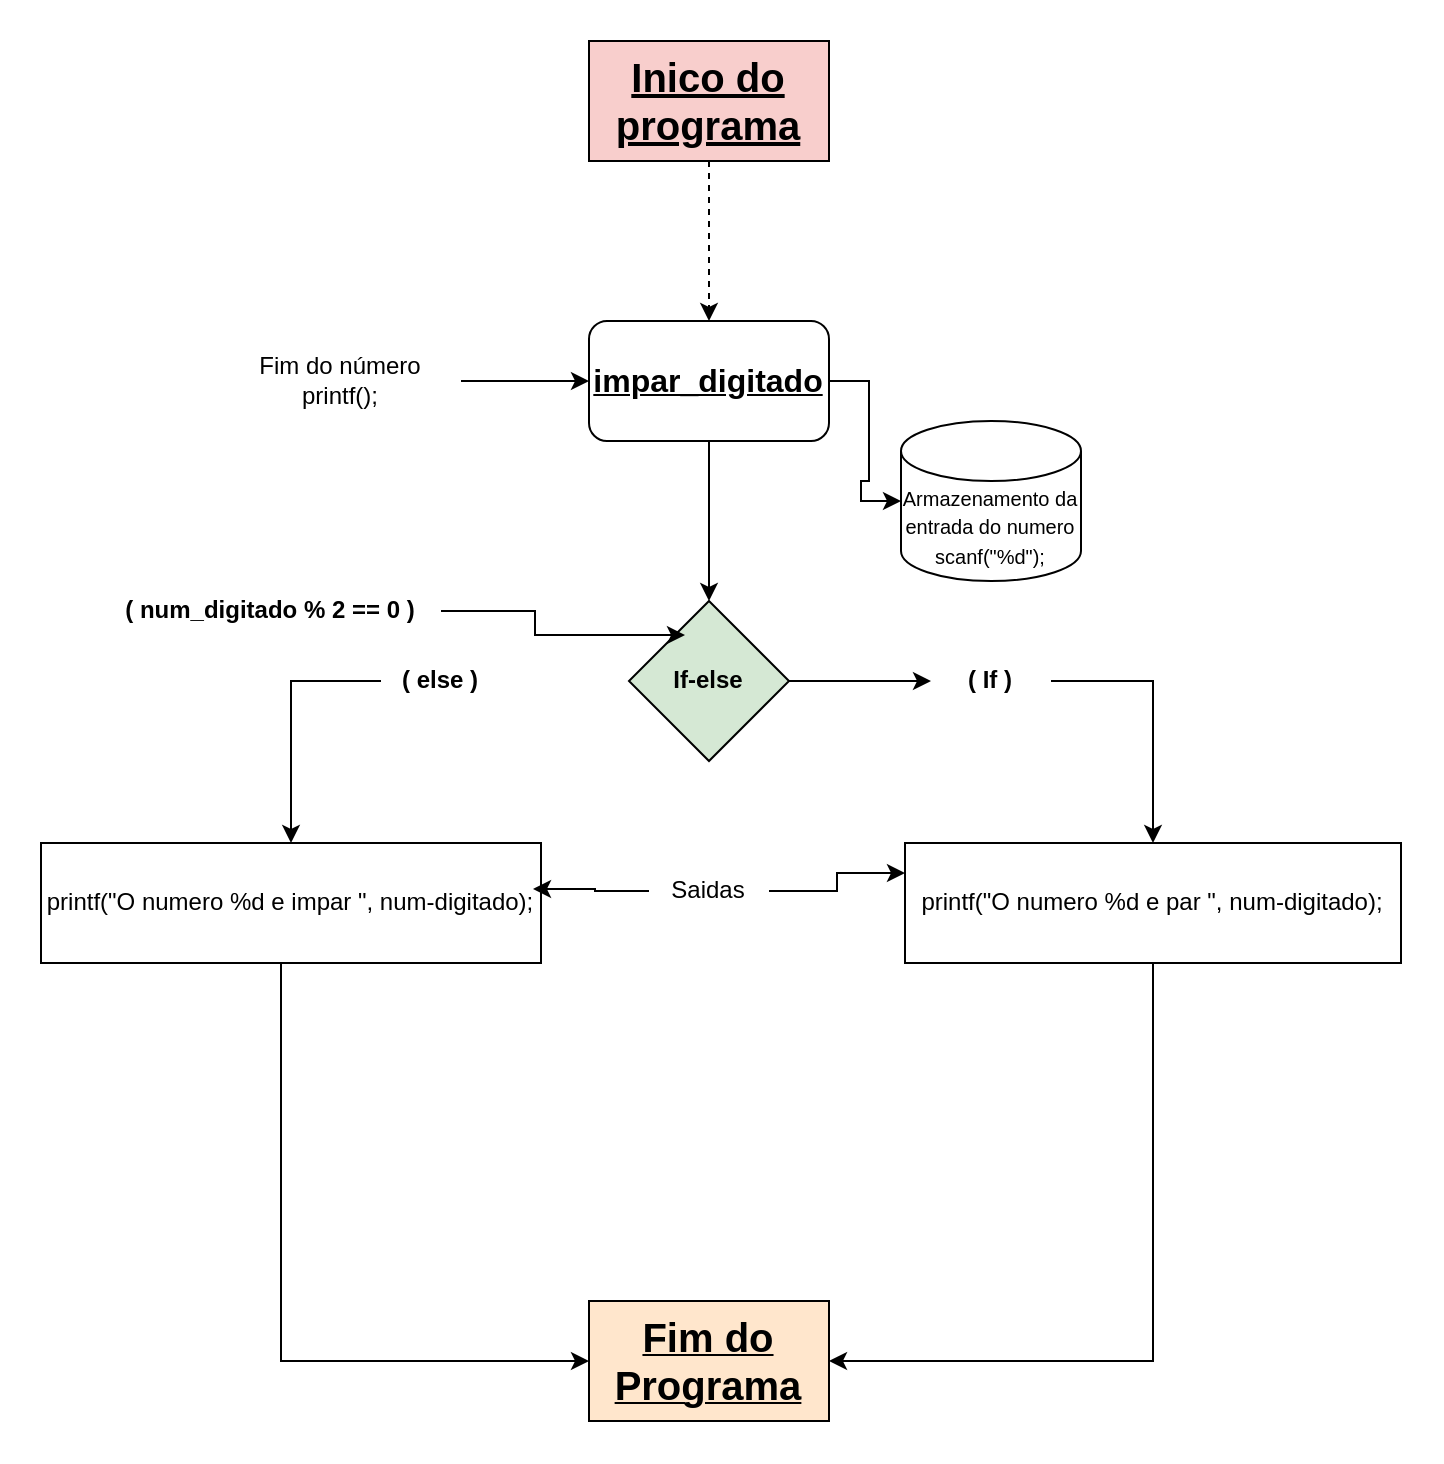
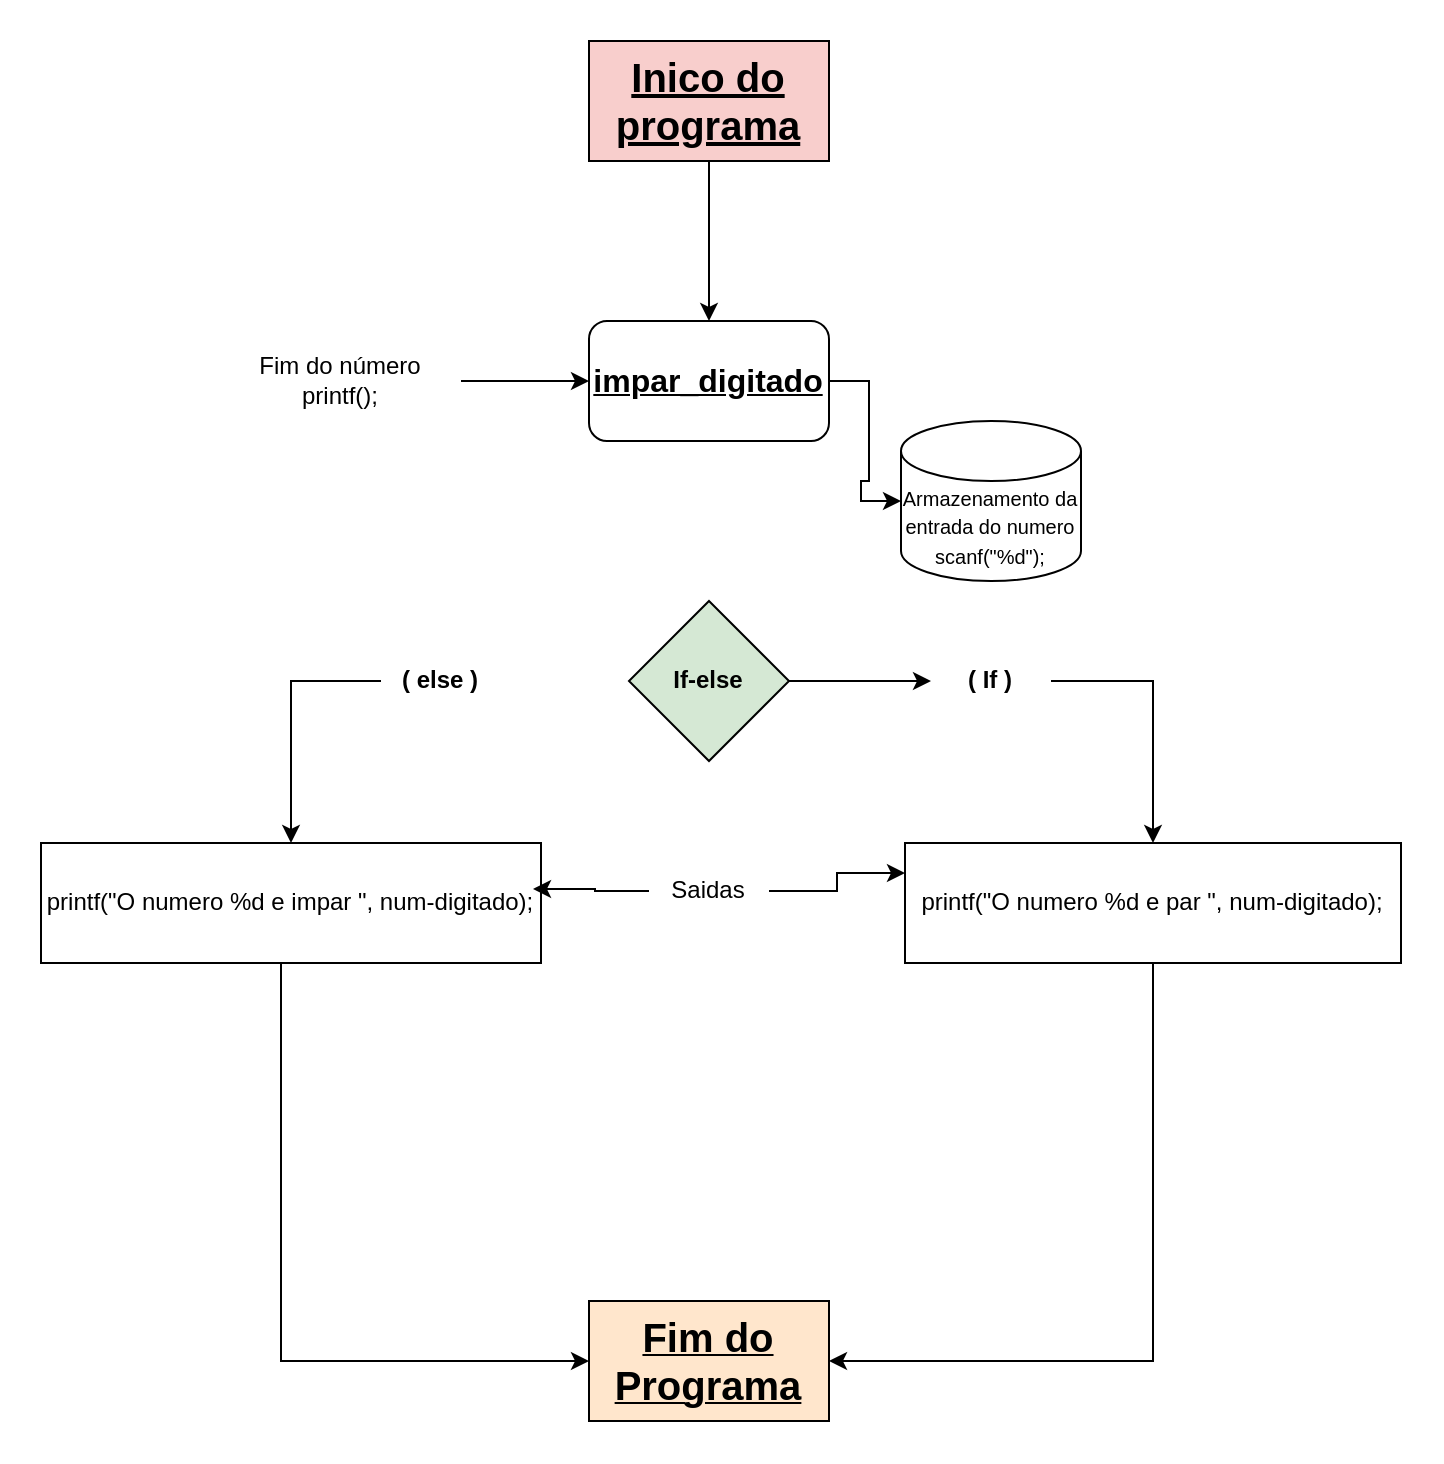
(709, 234) -> (709, 234)
(709, 514) -> none
(271, 611) -> none
(544, 635) -> none
